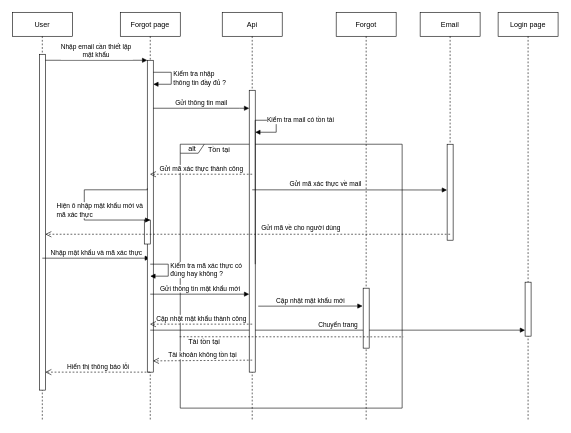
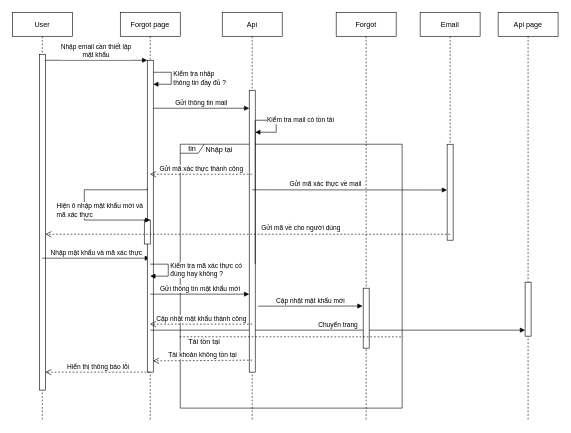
(528, 25) -> (528, 25)
(192, 149) -> (192, 149)
(219, 150) -> (219, 150)
